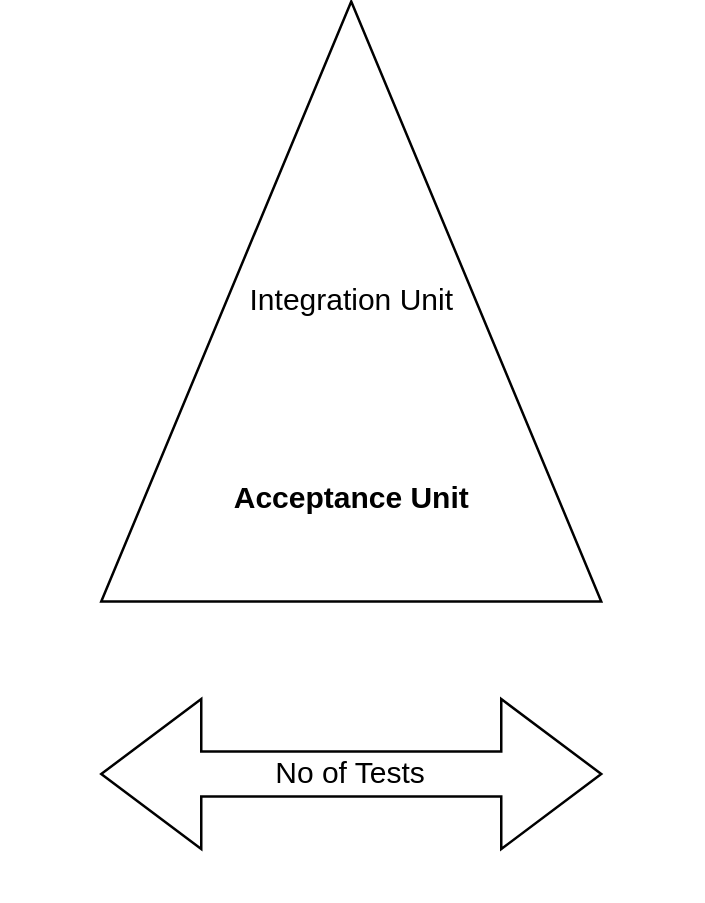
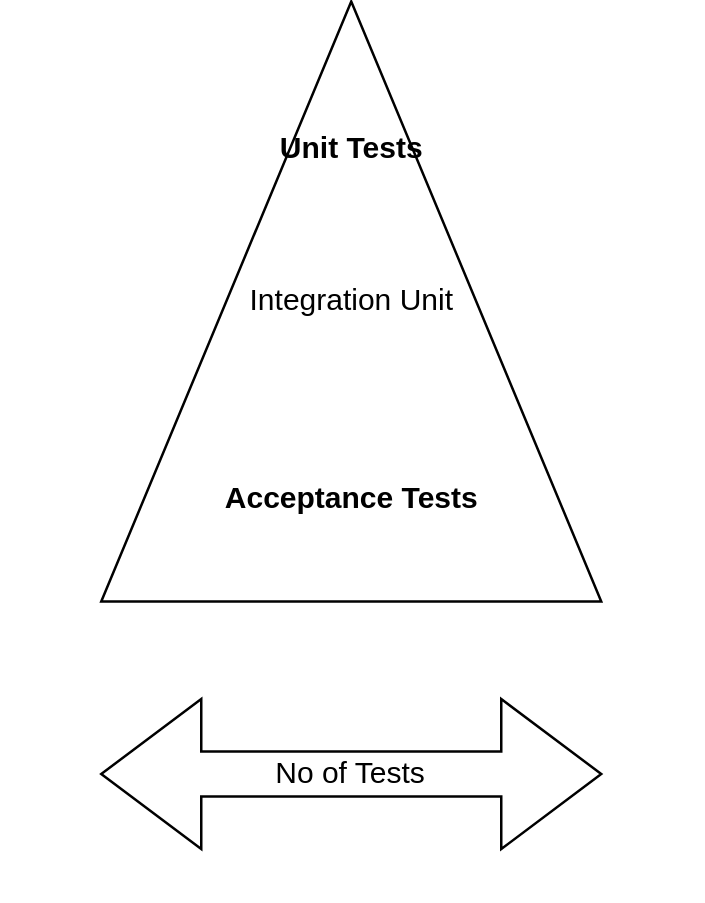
none -> (351, 149)
(353, 499) -> (353, 499)
